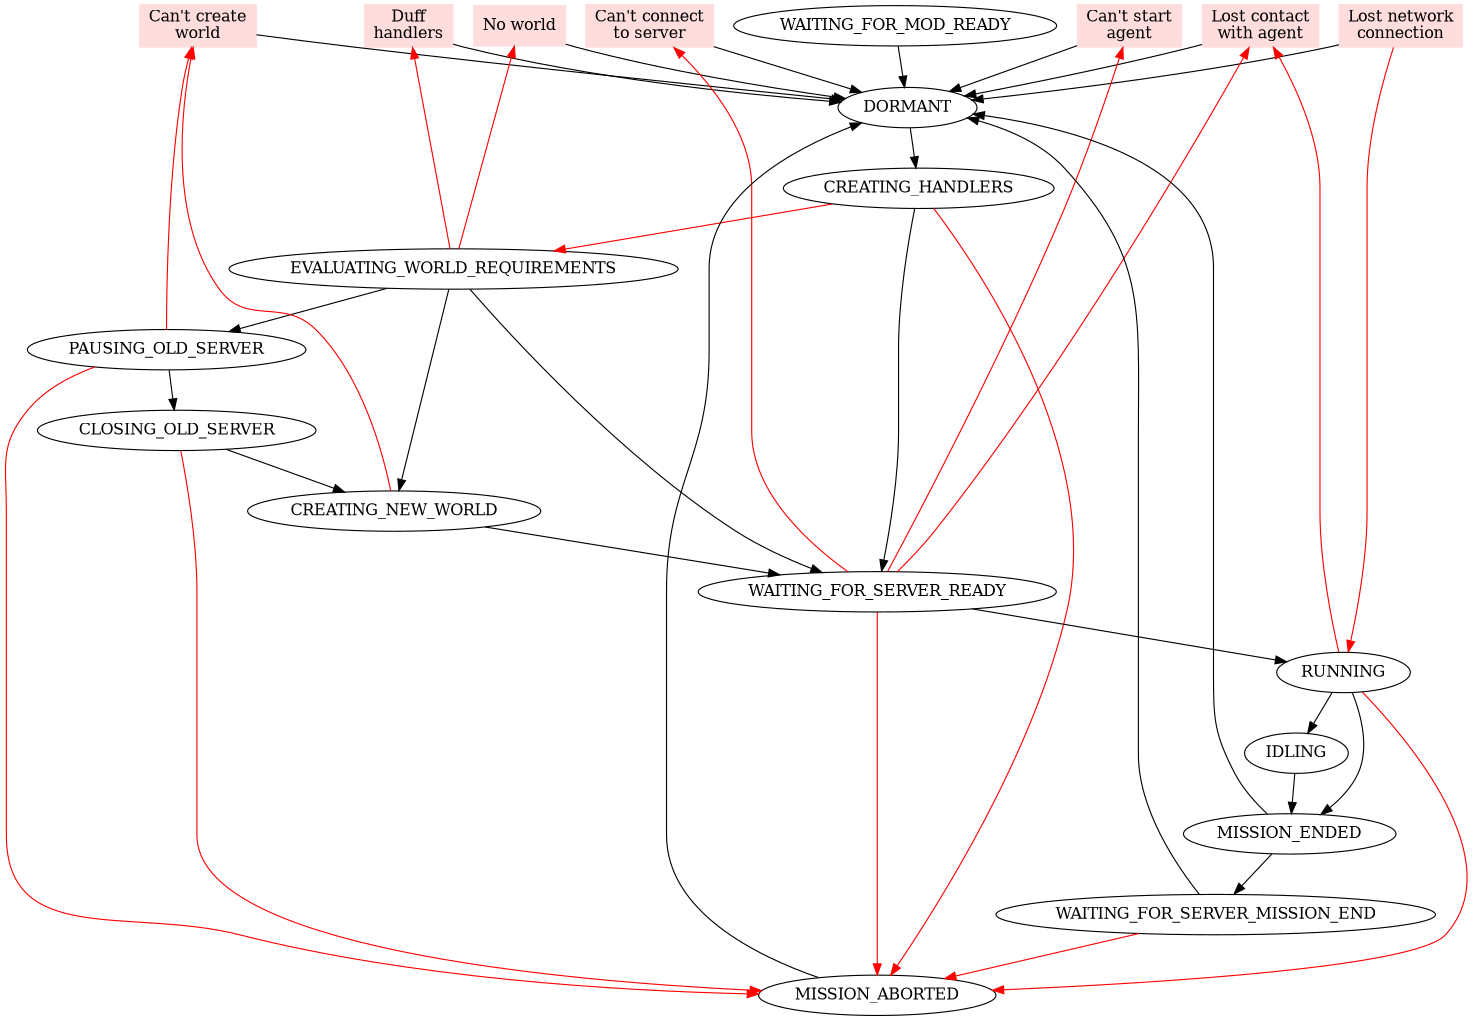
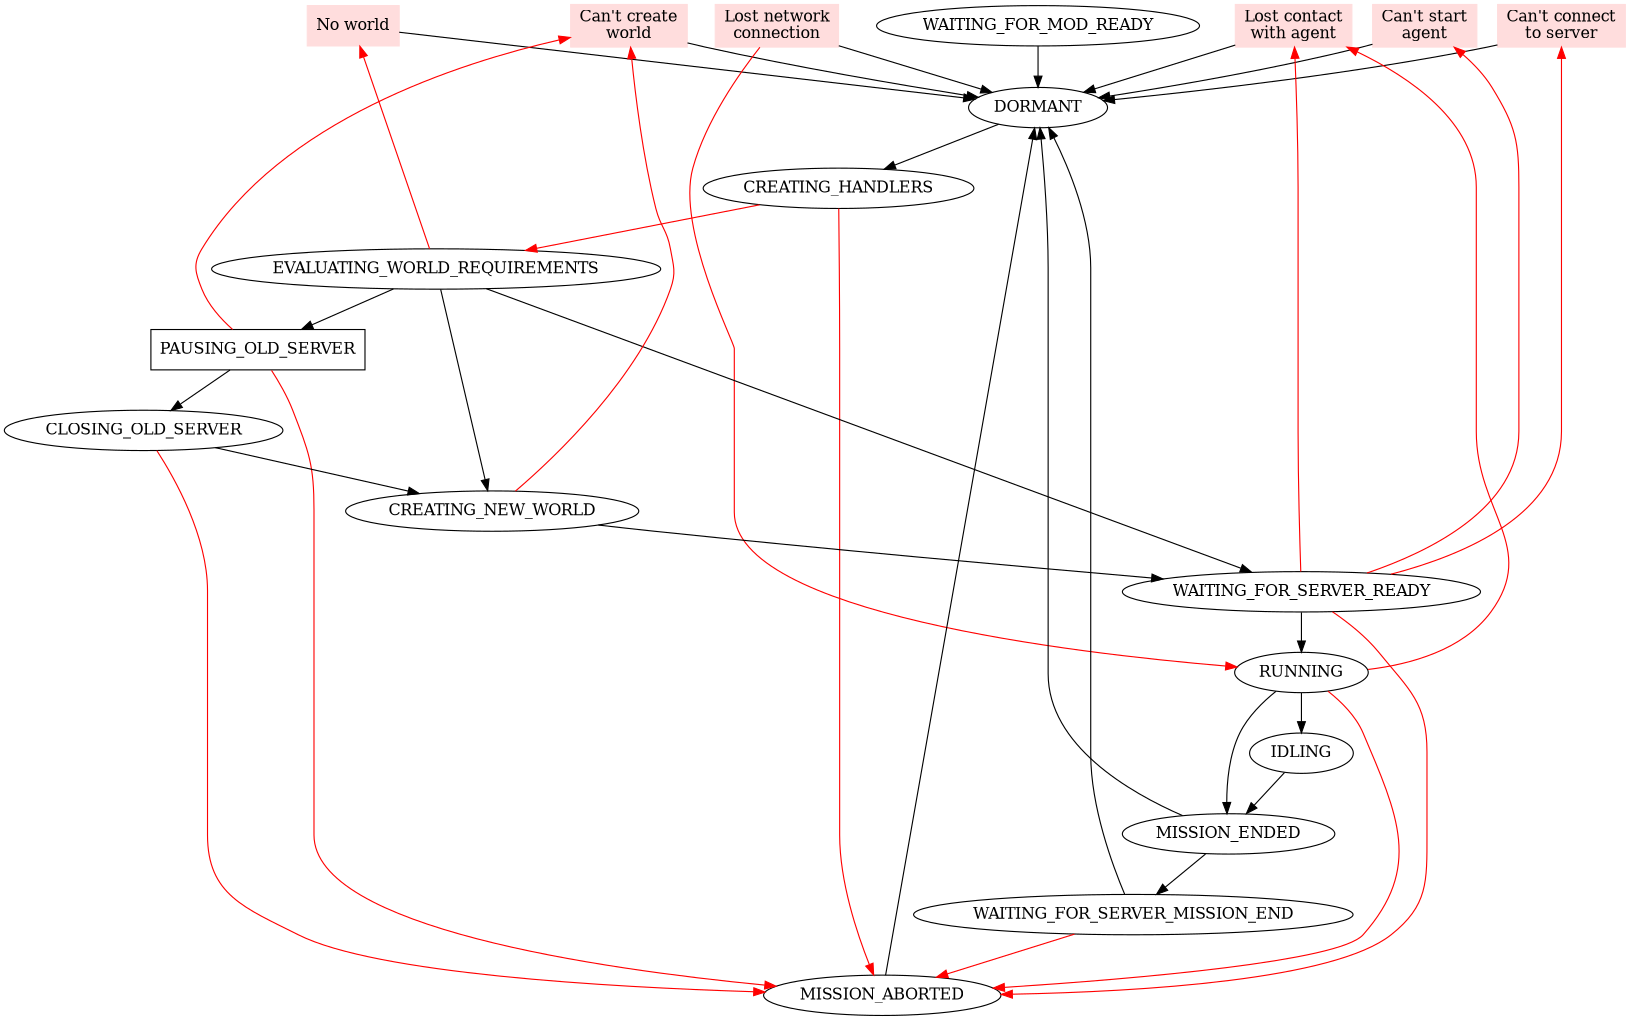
(409, 26) -> none
(167, 350) -> (258, 350)
(899, 384) -> none
